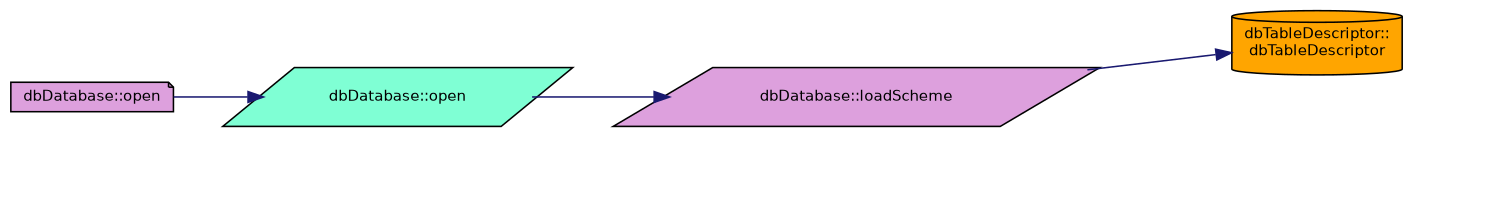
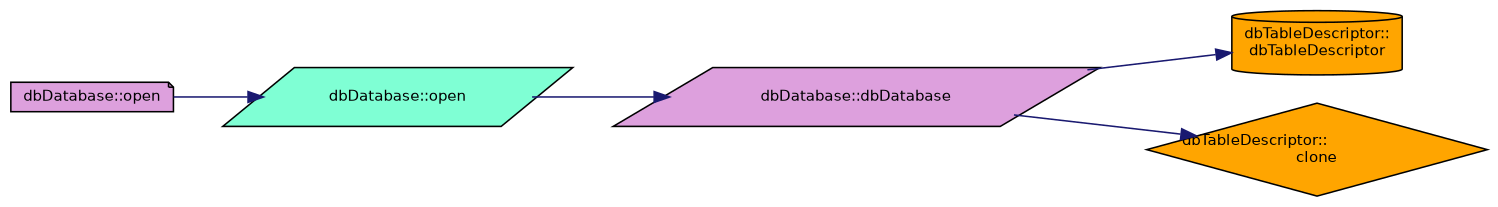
(857, 97) -> (857, 97)
none -> (1317, 150)
